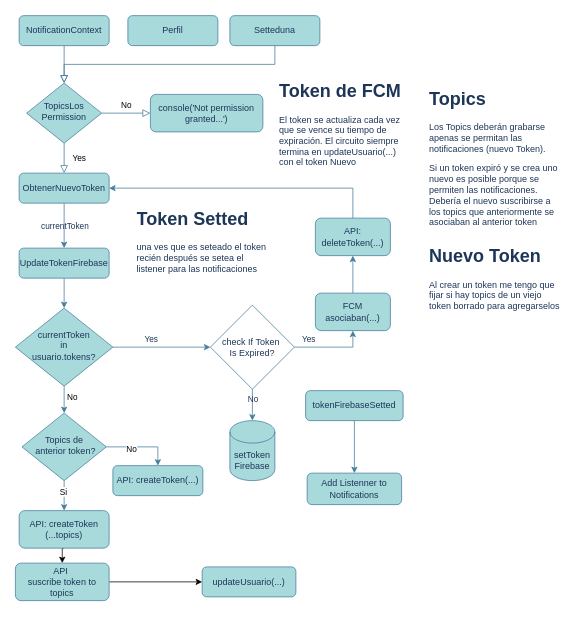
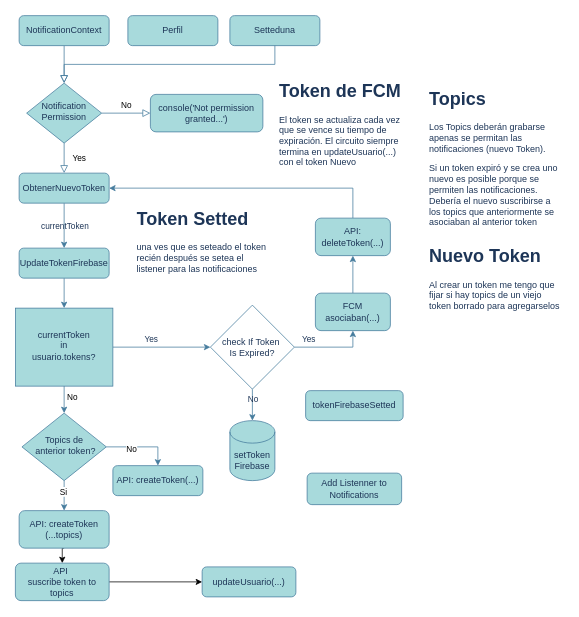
(64, 111) -> (64, 111)
(64, 347) -> (64, 347)
(354, 444) -> none
